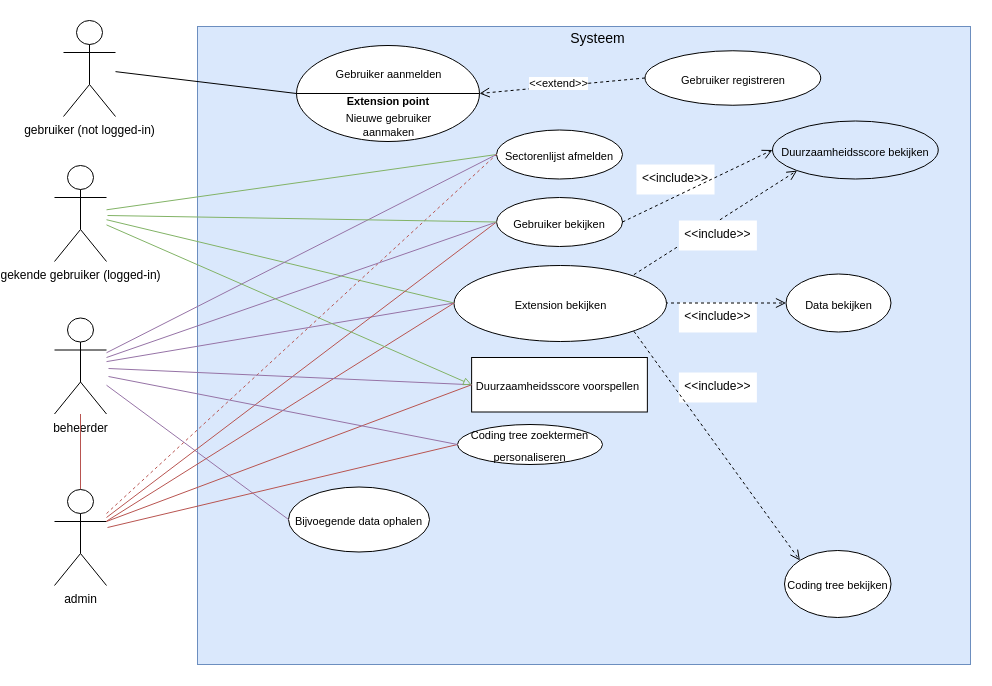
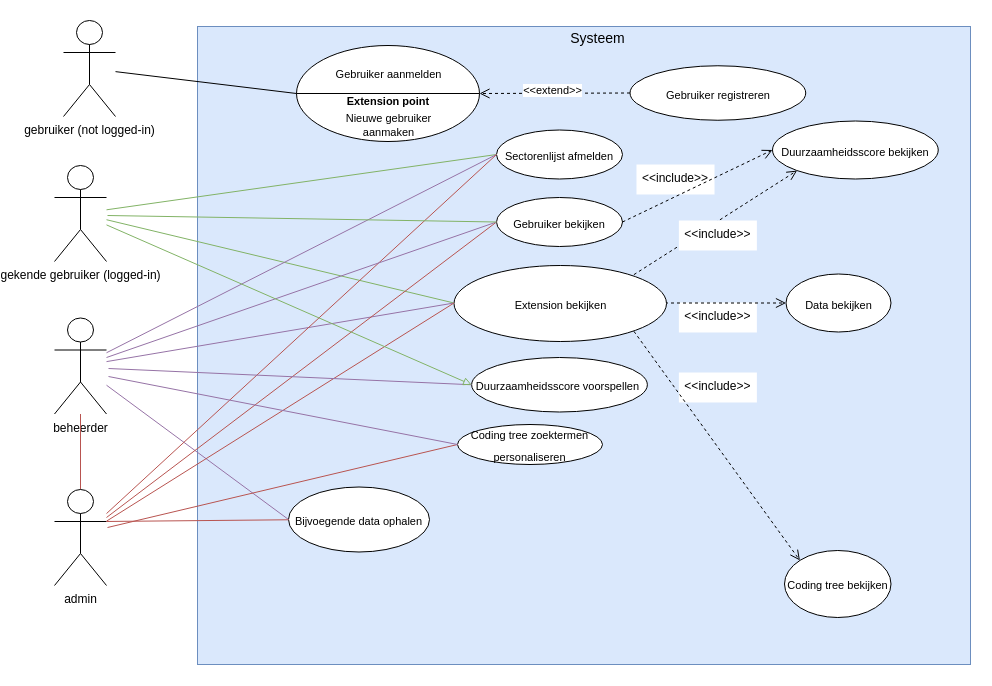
(733, 78) -> (718, 93)
(855, 150) -> (855, 150)
(559, 385) -> (559, 385)
(242, 389) -> (242, 389)
(291, 452) -> (213, 520)
